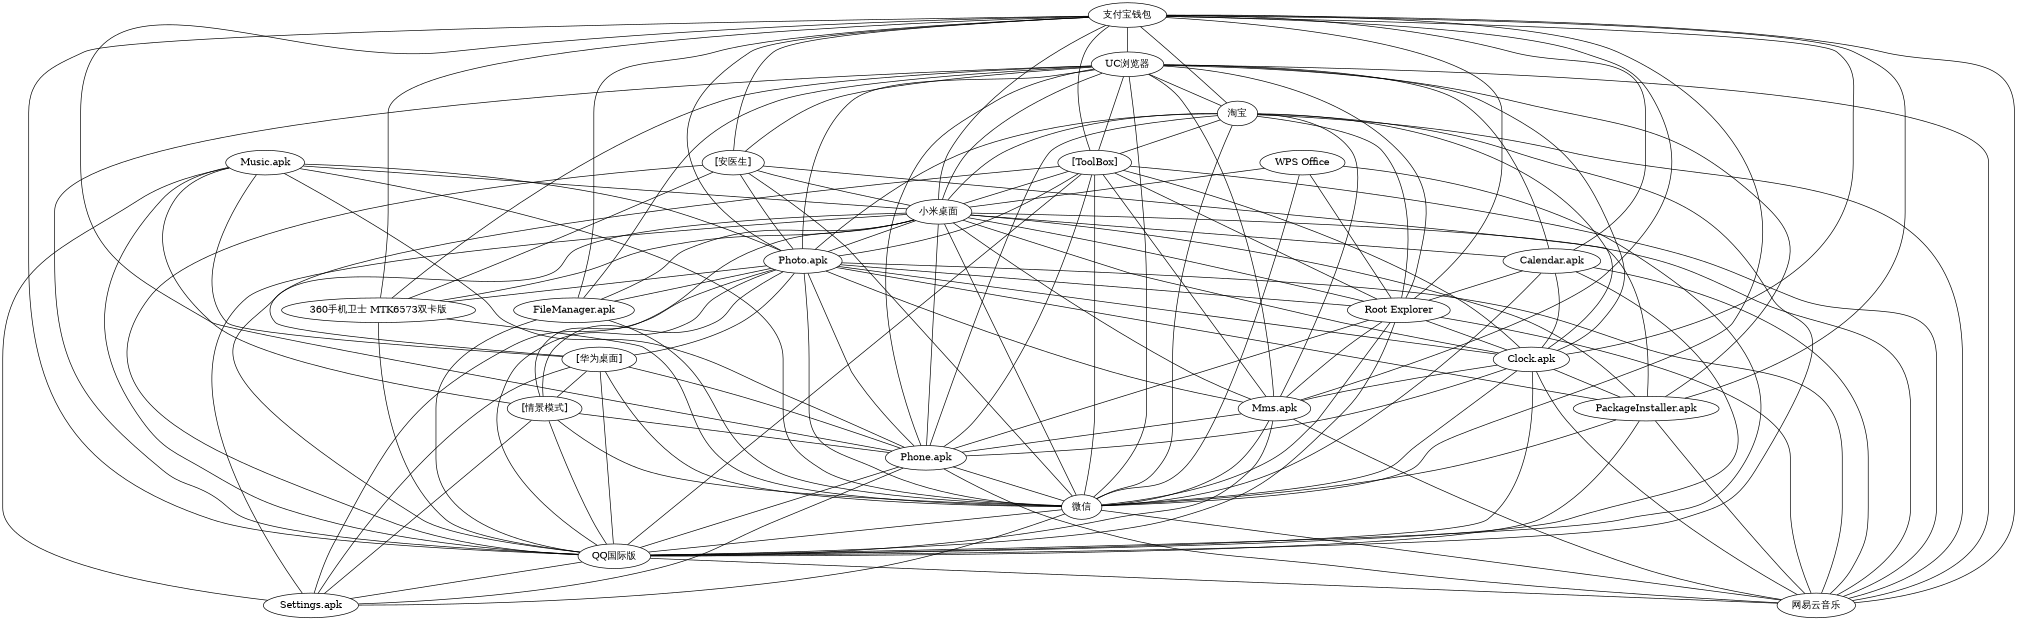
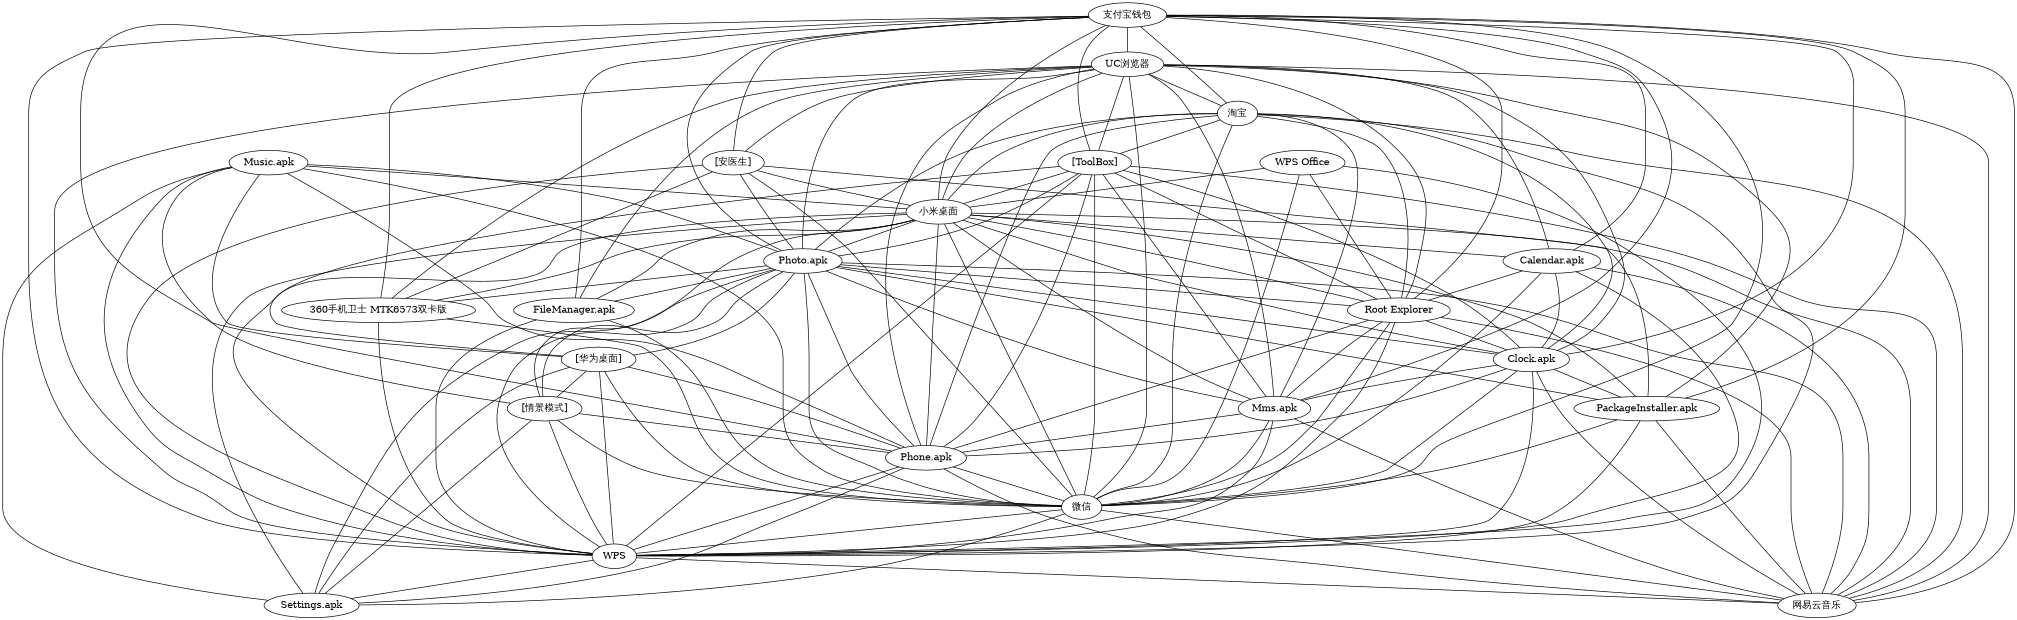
(614, 556) -> (614, 556)
